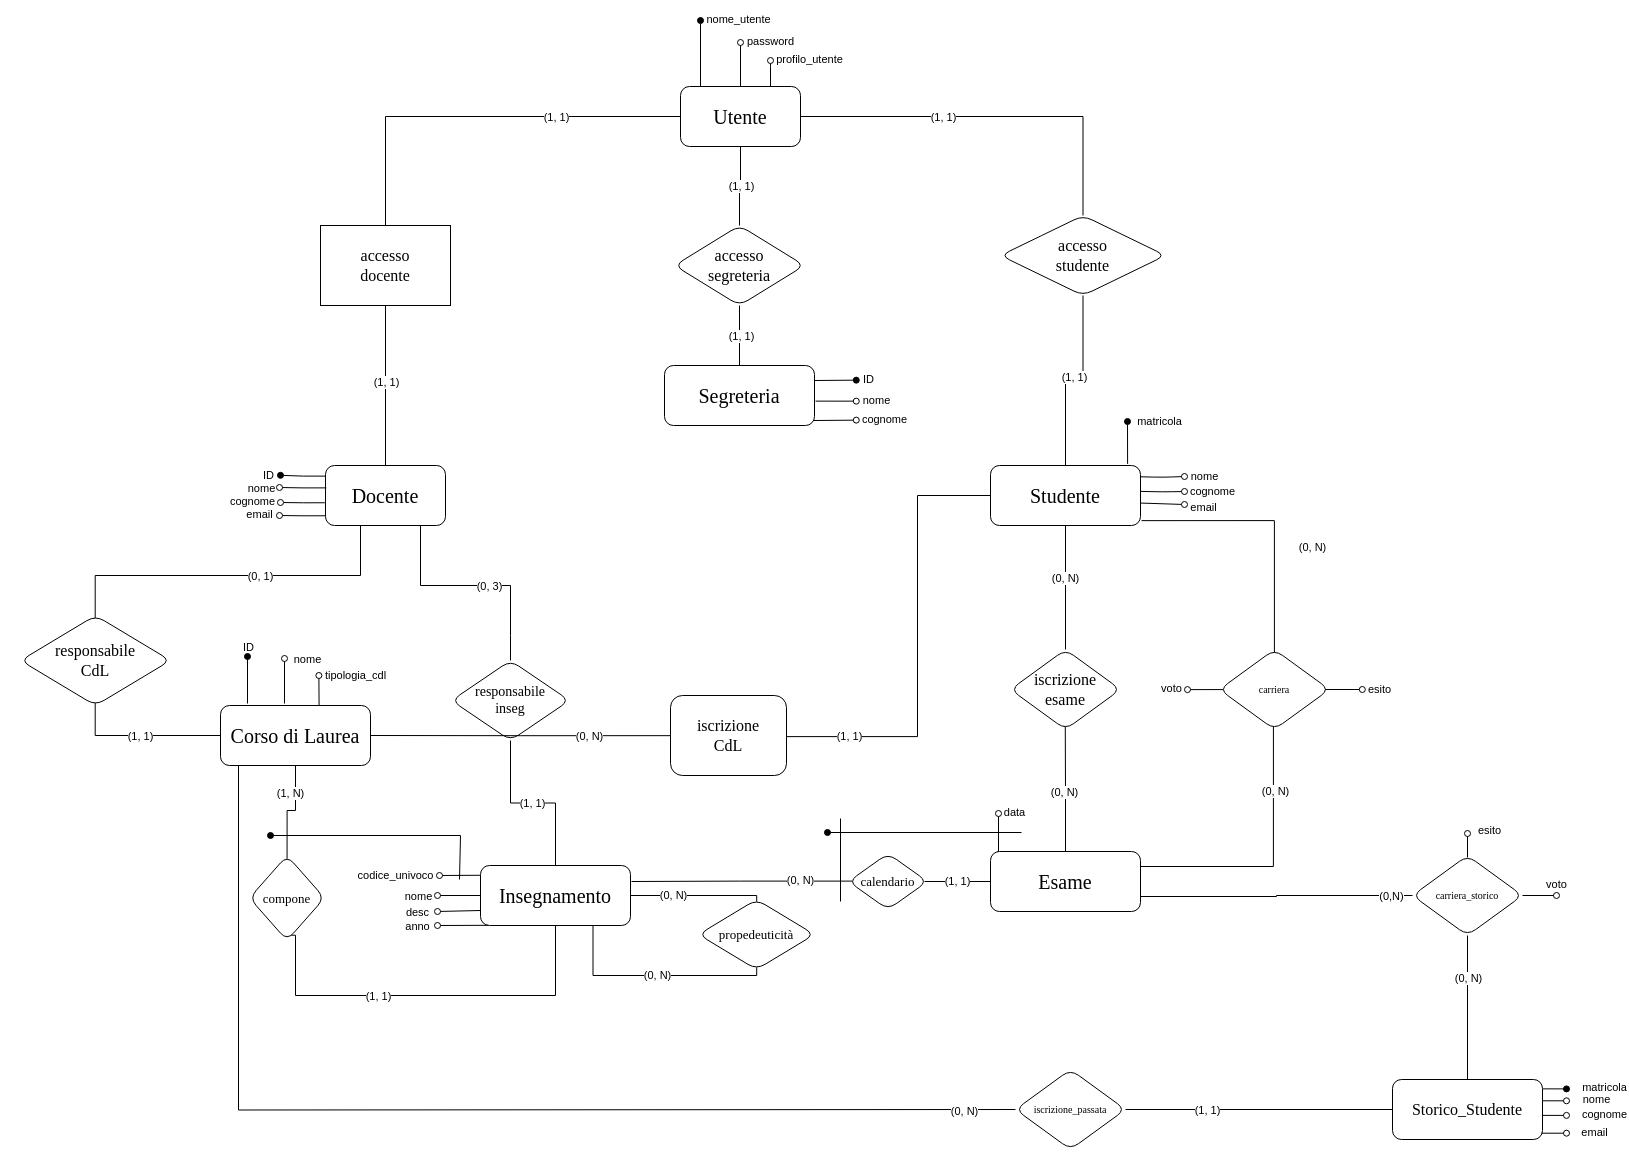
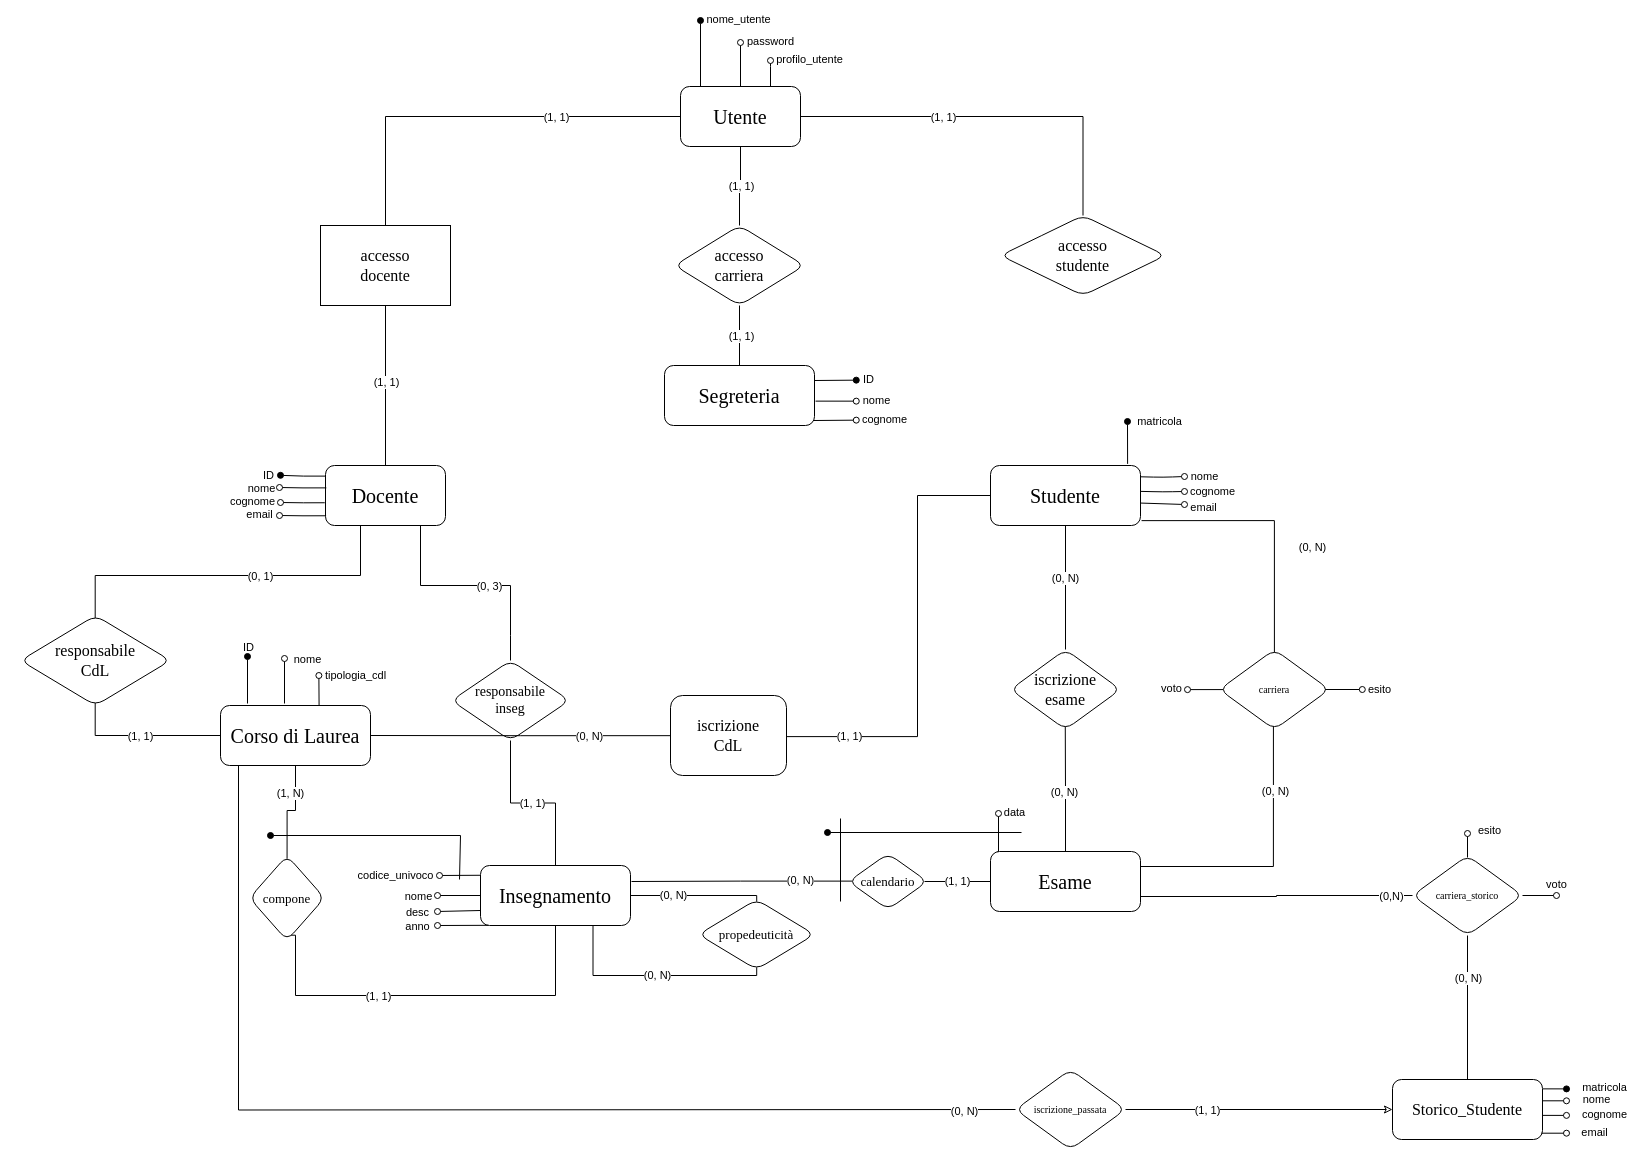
(740, 266) -> (740, 266)
(1075, 381) -> none
(1386, 1110) -> (1384, 1110)
